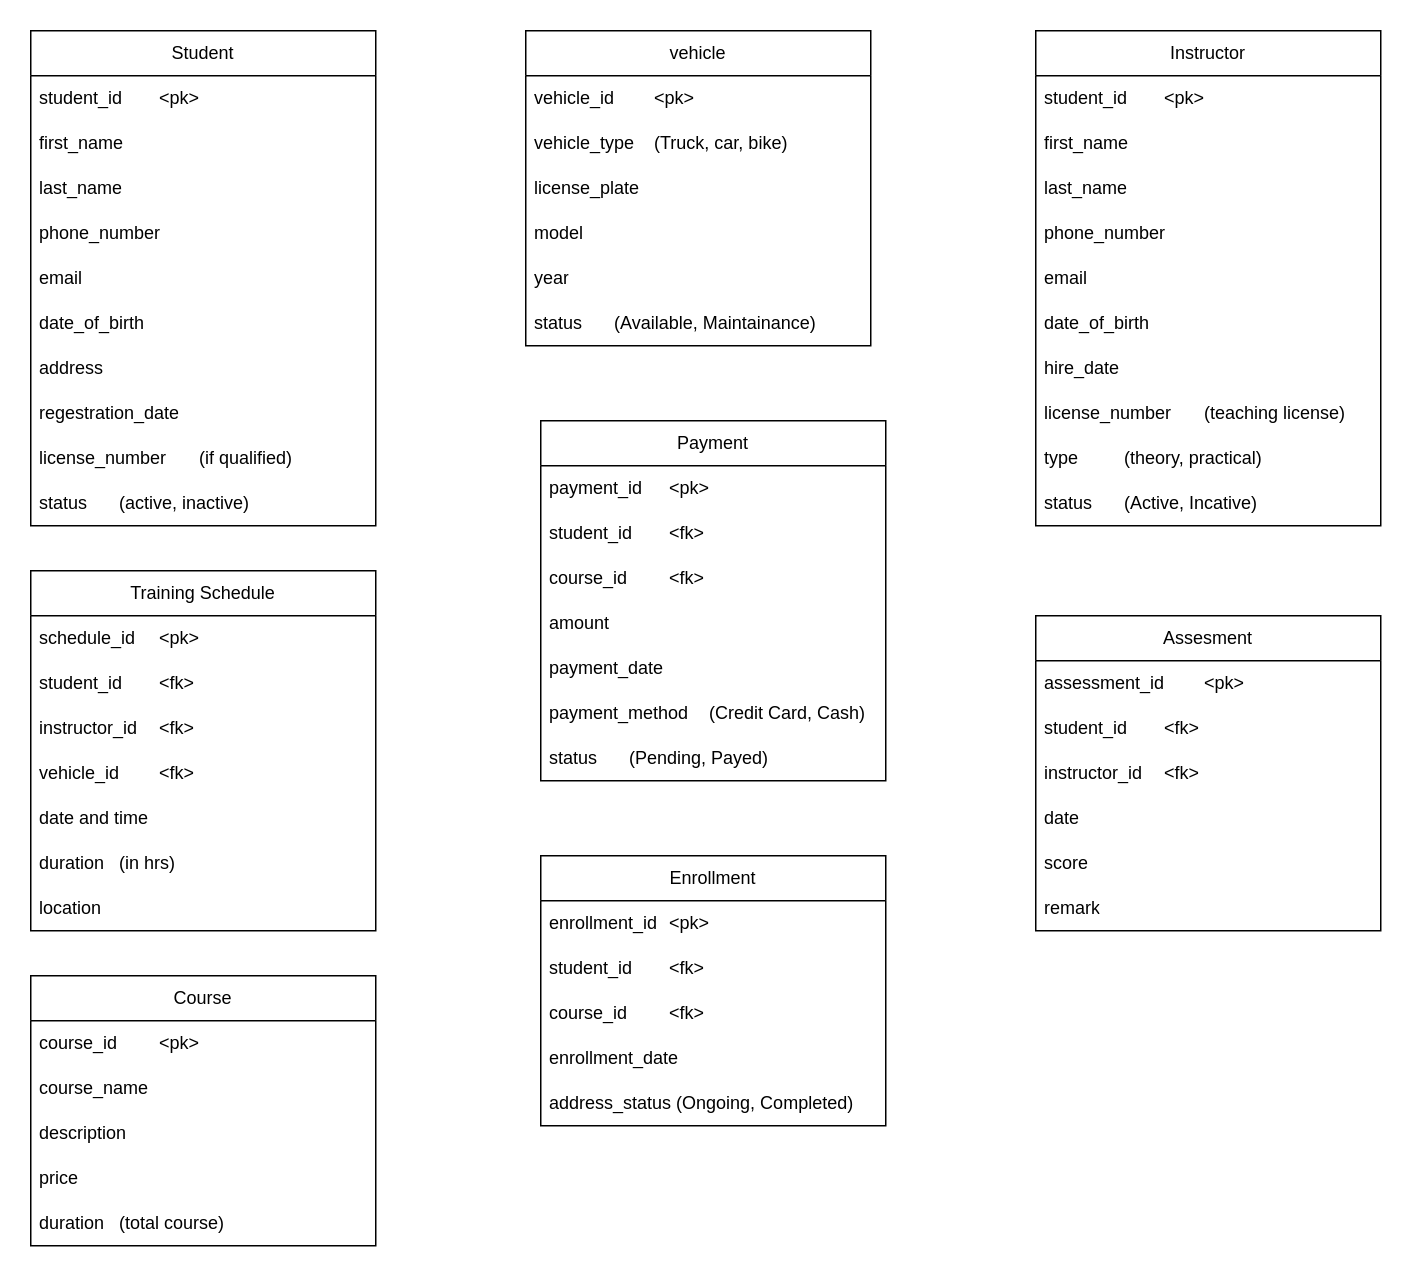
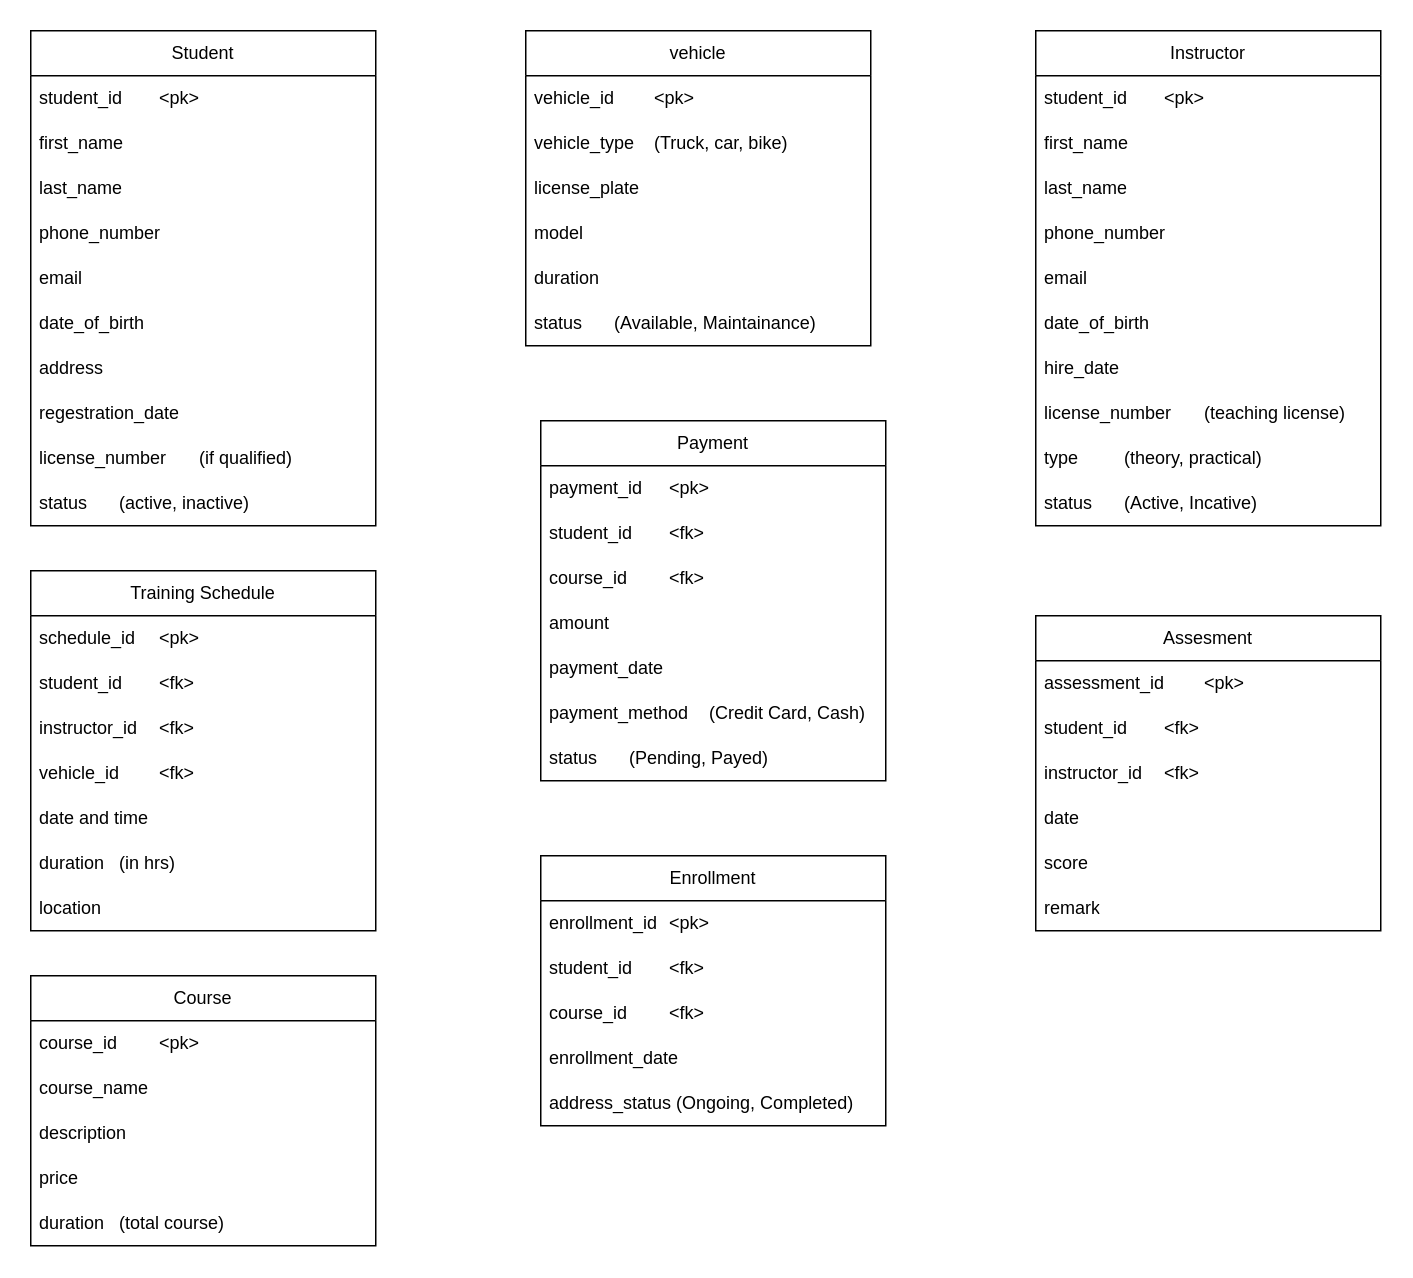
(555, 278) -> (573, 278)
